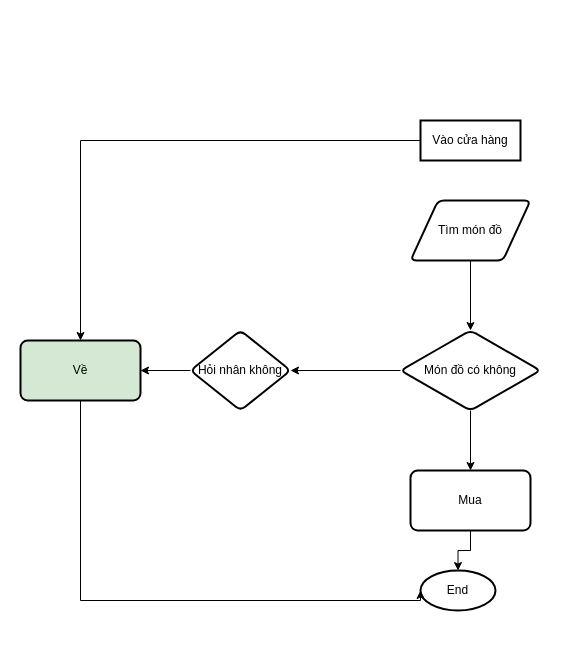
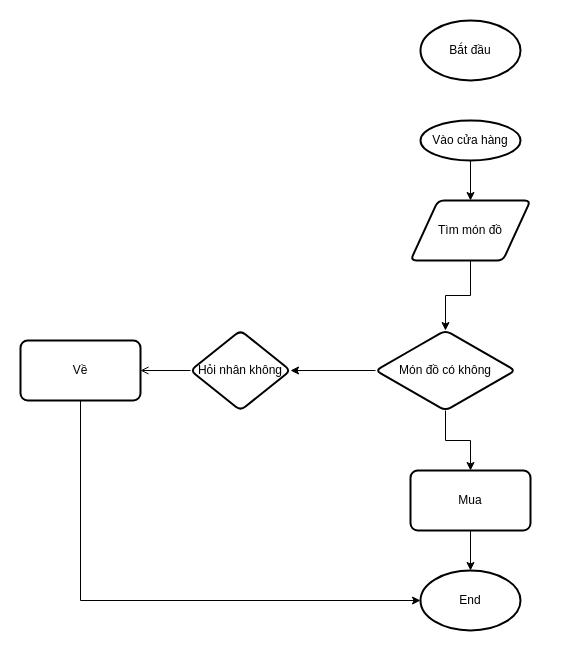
none -> (471, 51)
(155, 141) -> (471, 177)
(471, 141) -> (471, 141)
(81, 371) -> (81, 371)
(148, 371) -> (146, 371)
(471, 371) -> (446, 371)
(458, 591) -> (471, 601)
